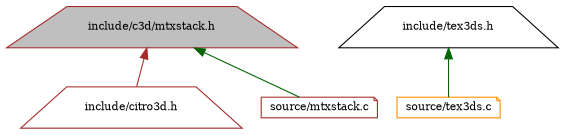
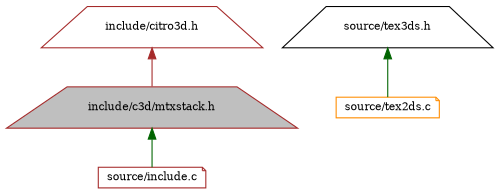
(449, 27) -> (388, 27)
(140, 72) -> (152, 73)
(319, 108) -> (152, 178)
(449, 108) -> (388, 108)
